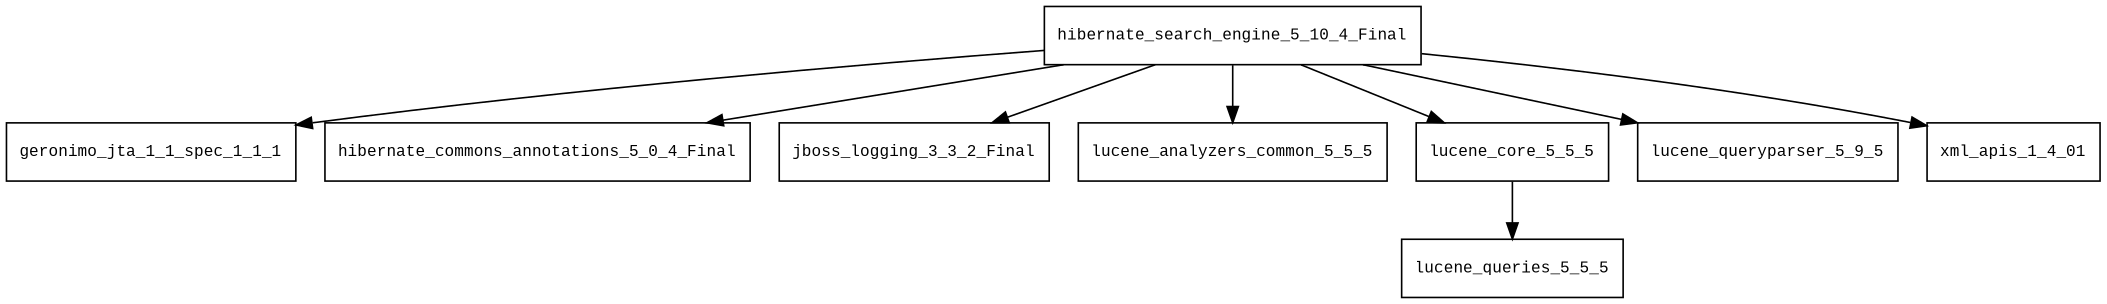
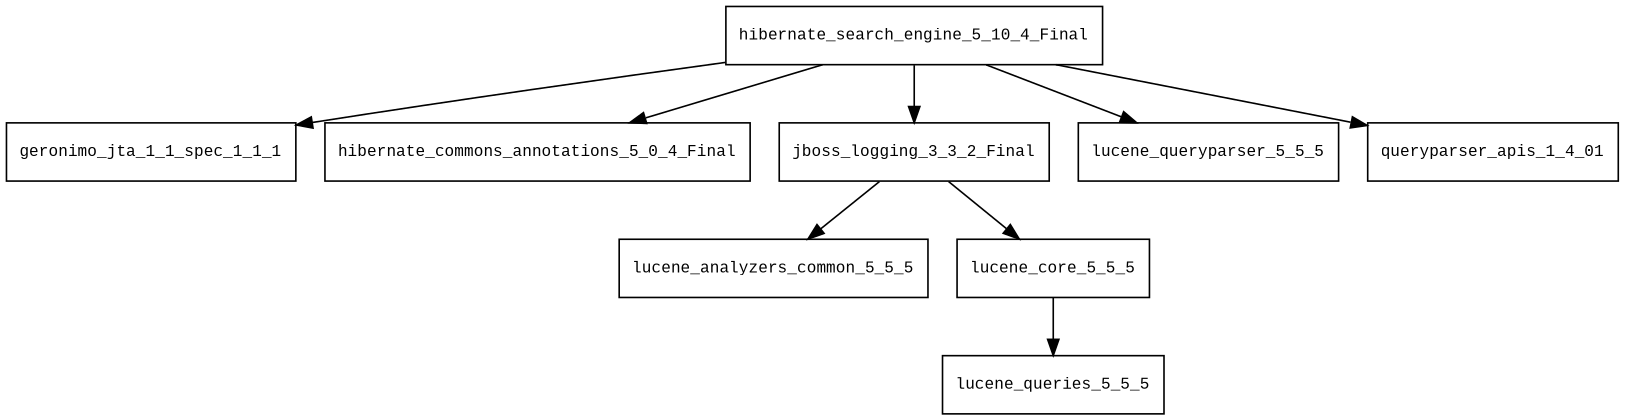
(1233, 86) -> (850, 205)
(1365, 91) -> (978, 205)
(1768, 152) -> (1208, 152)
(2014, 152) -> (1493, 152)
